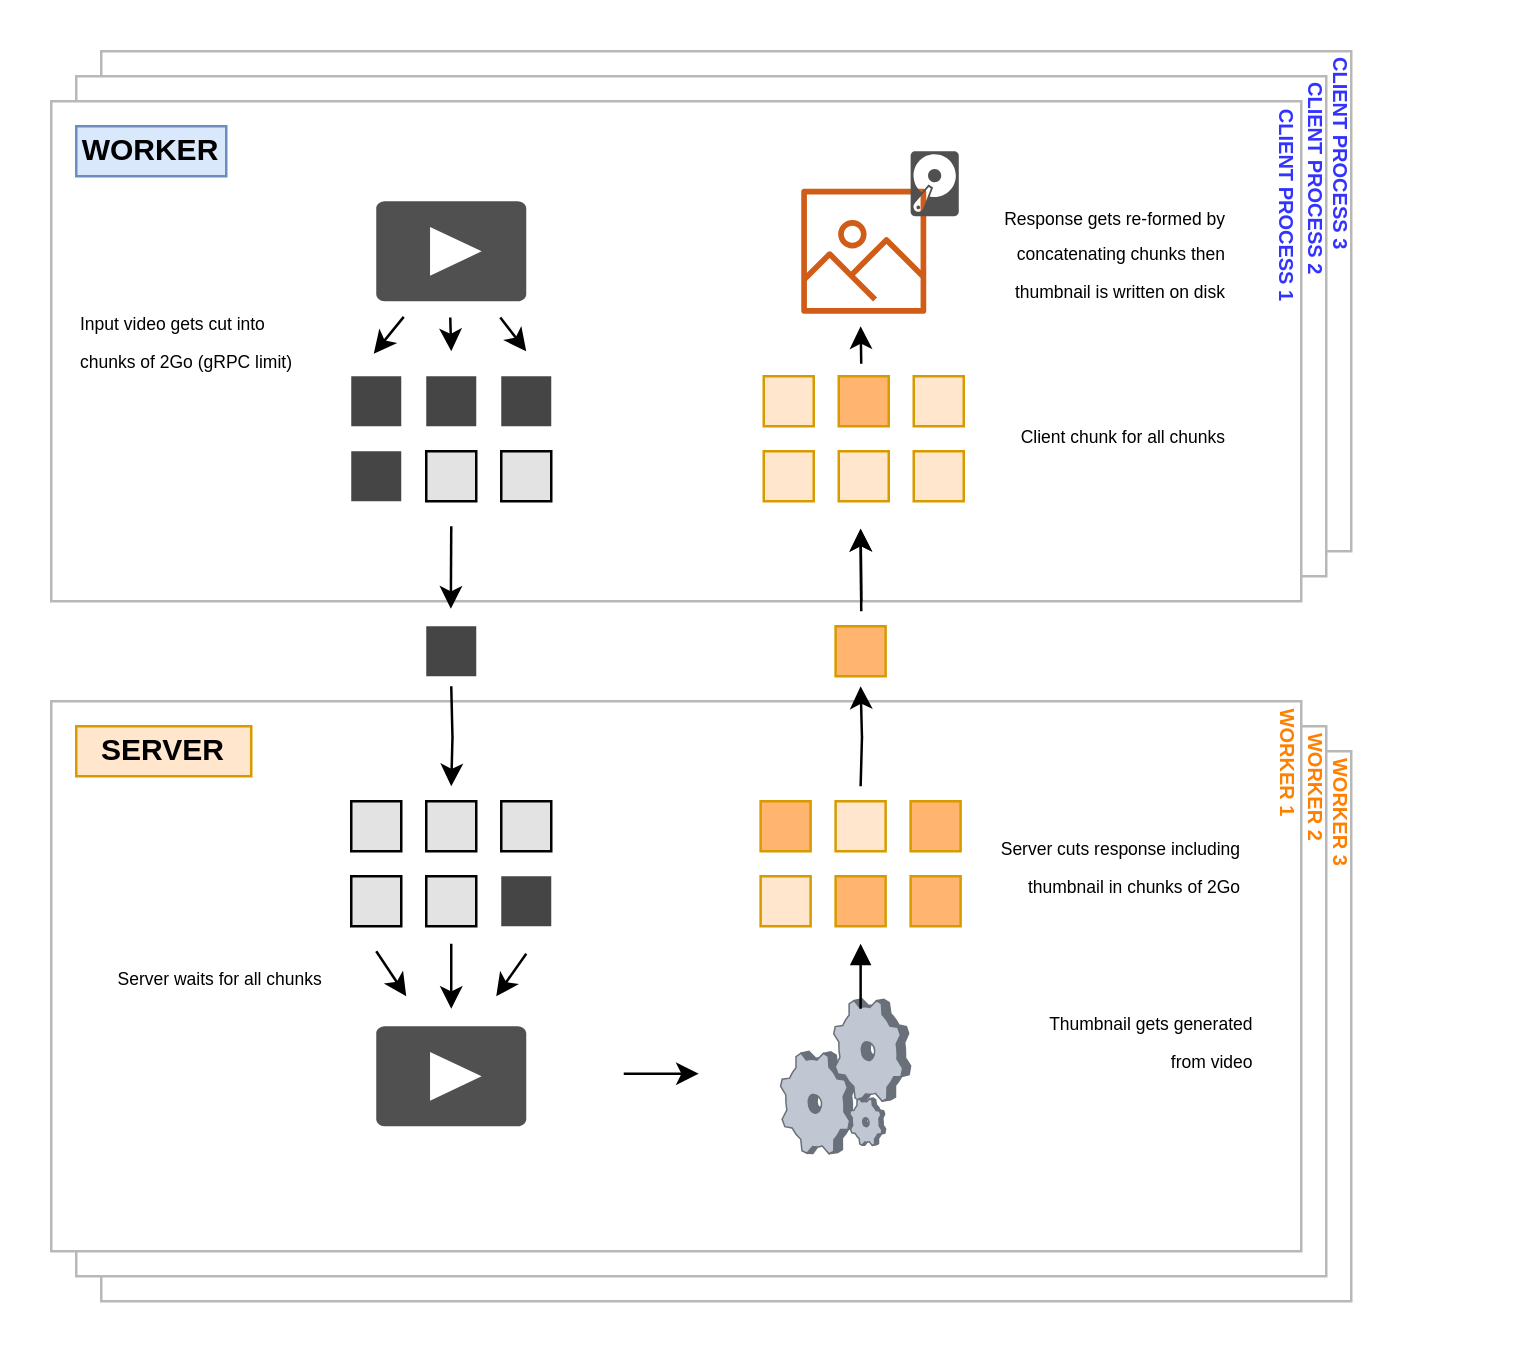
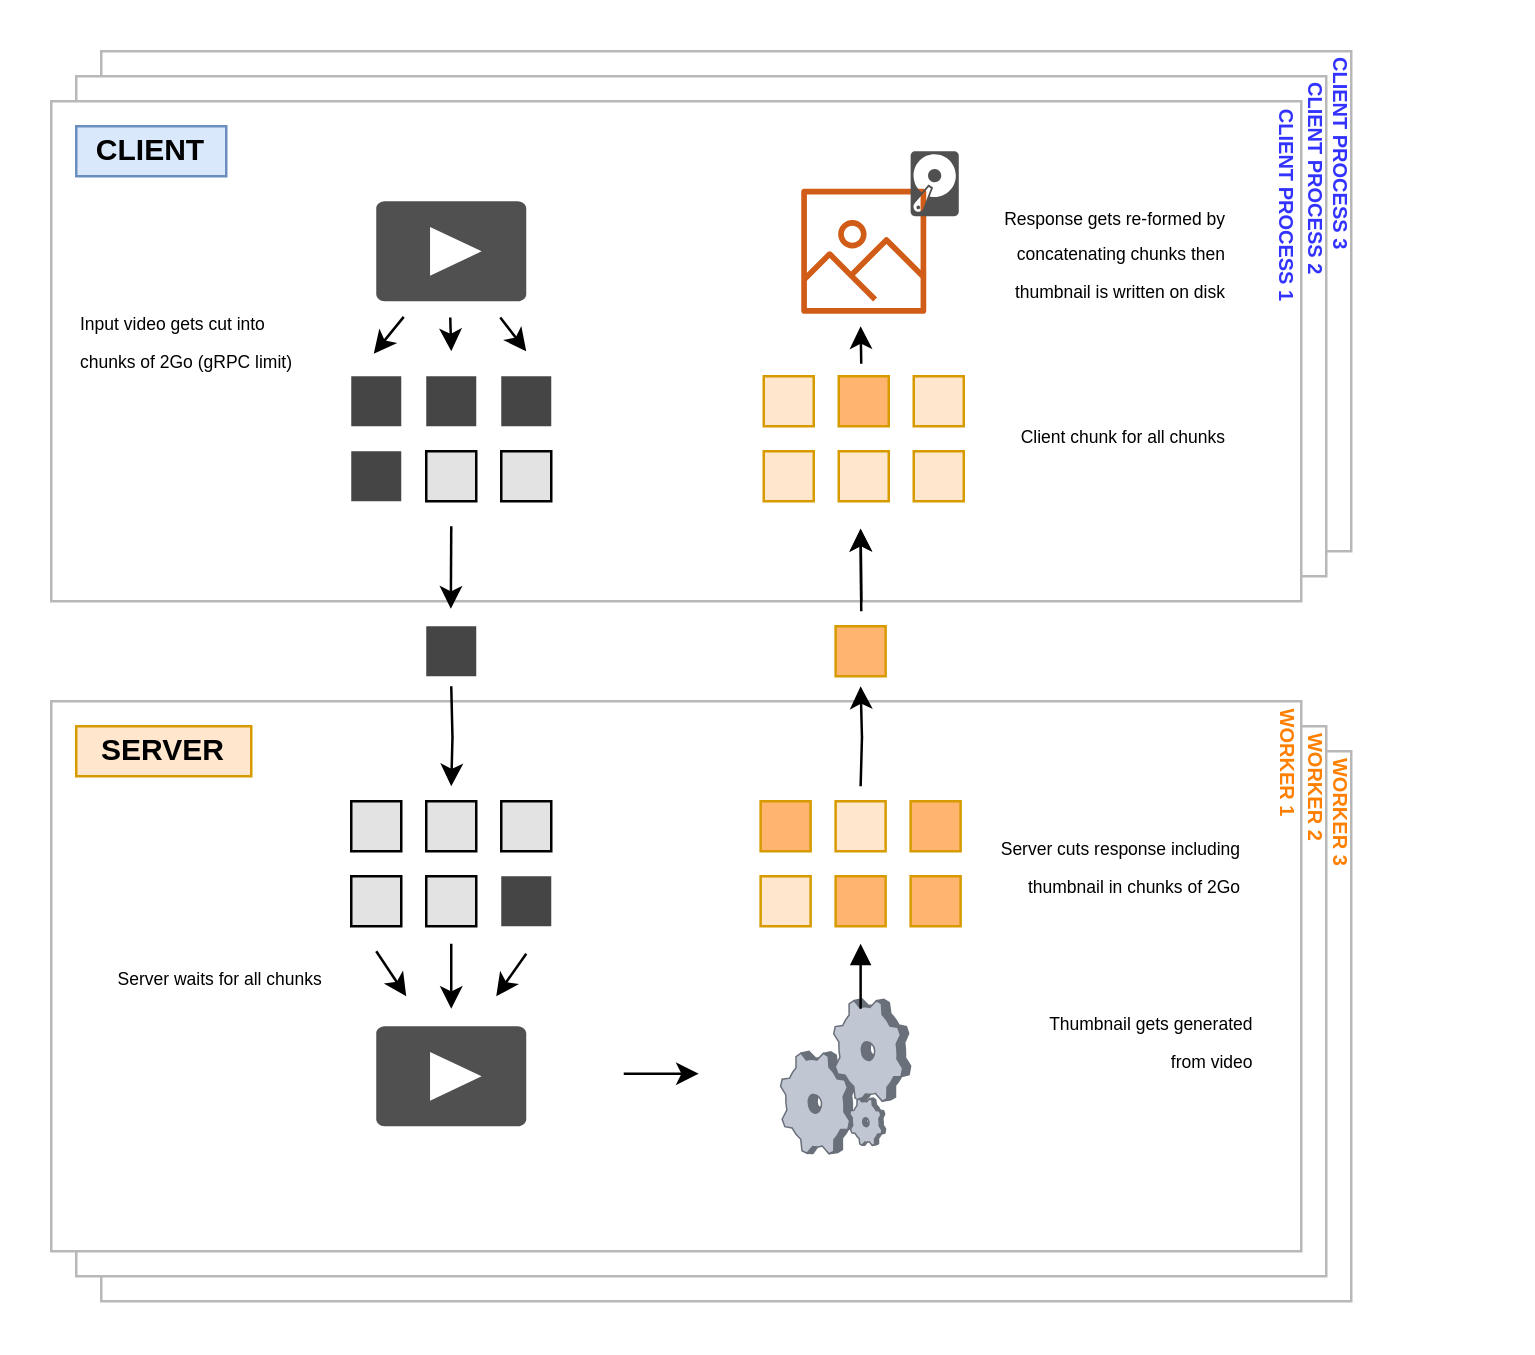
(151, 151) -> (151, 151)
